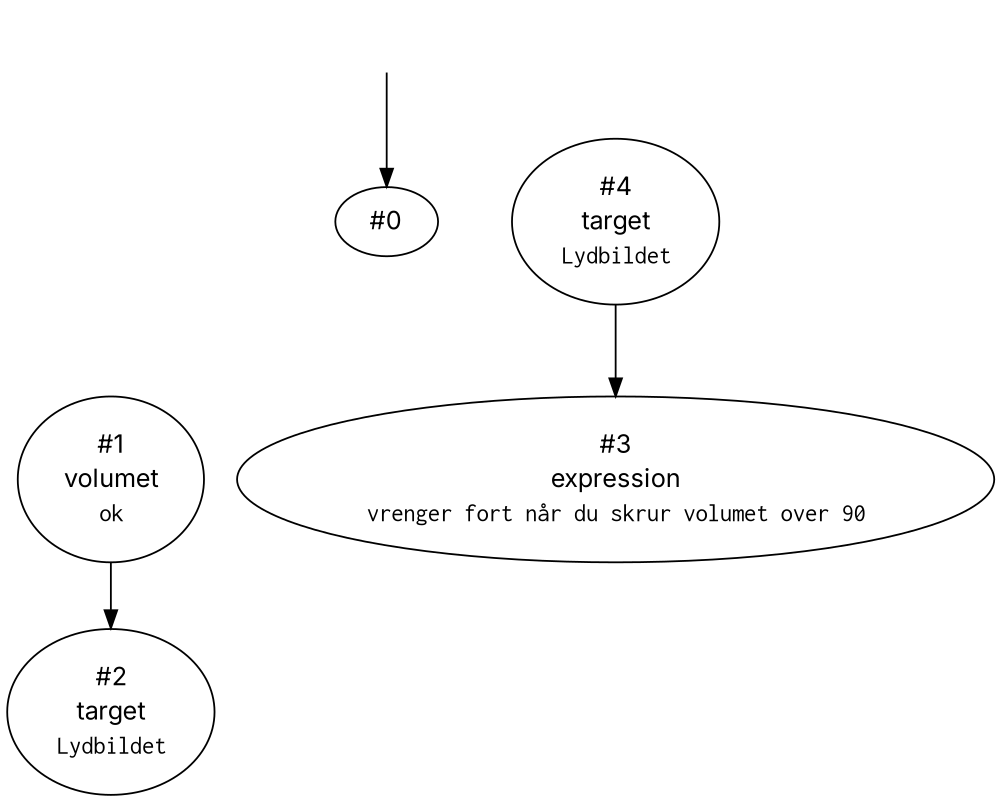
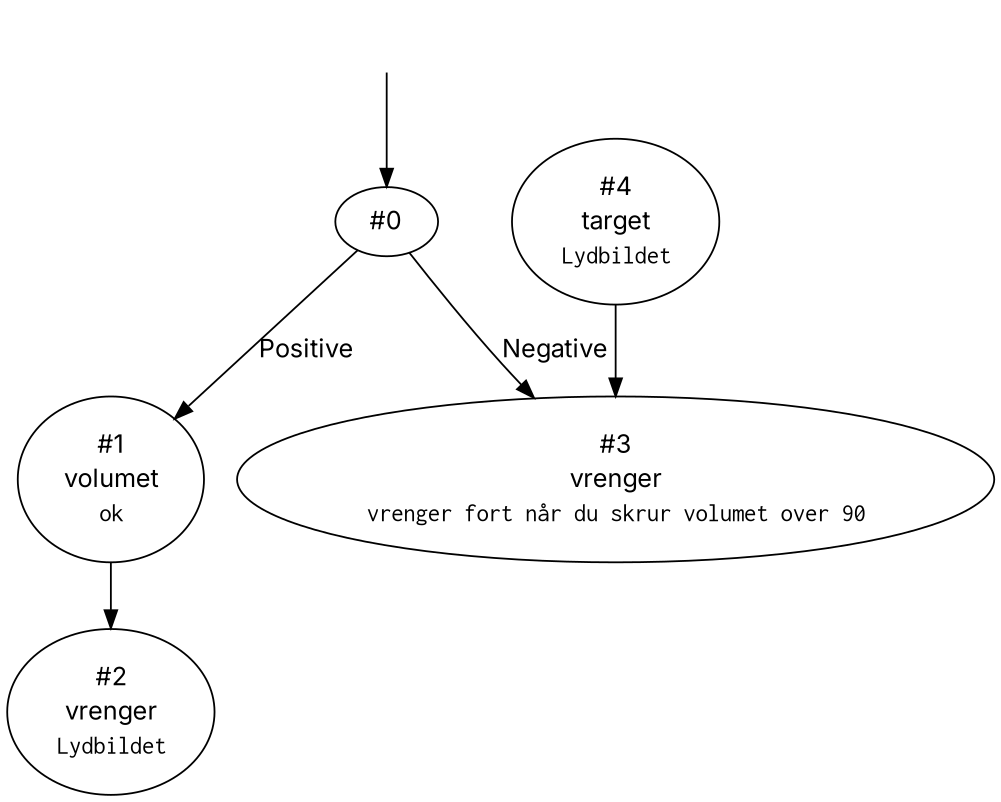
none -> (464, 320)
none -> (273, 328)
(617, 479) -> (617, 479)
(112, 712) -> (112, 712)
